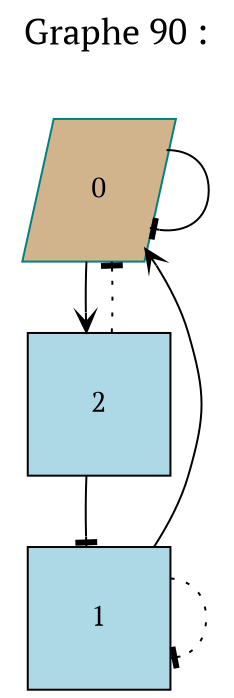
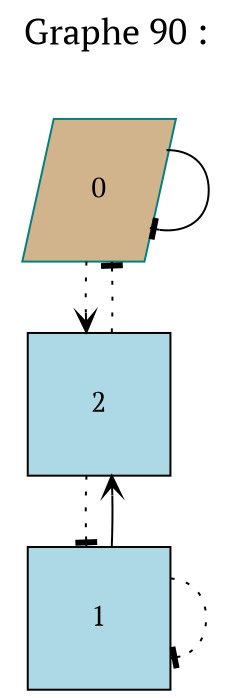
(86, 287) -> (86, 287)
(201, 406) -> (112, 521)
(86, 506) -> (86, 506)
